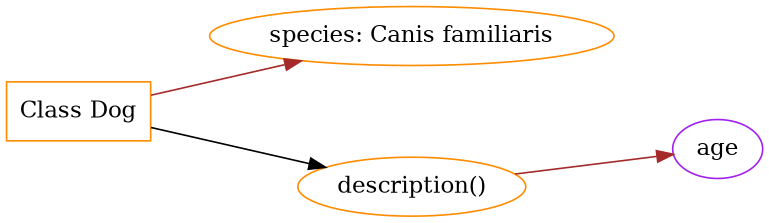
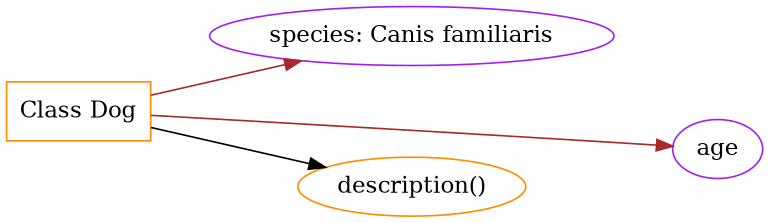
(412, 36) -> (412, 36)
(586, 165) -> (404, 130)
